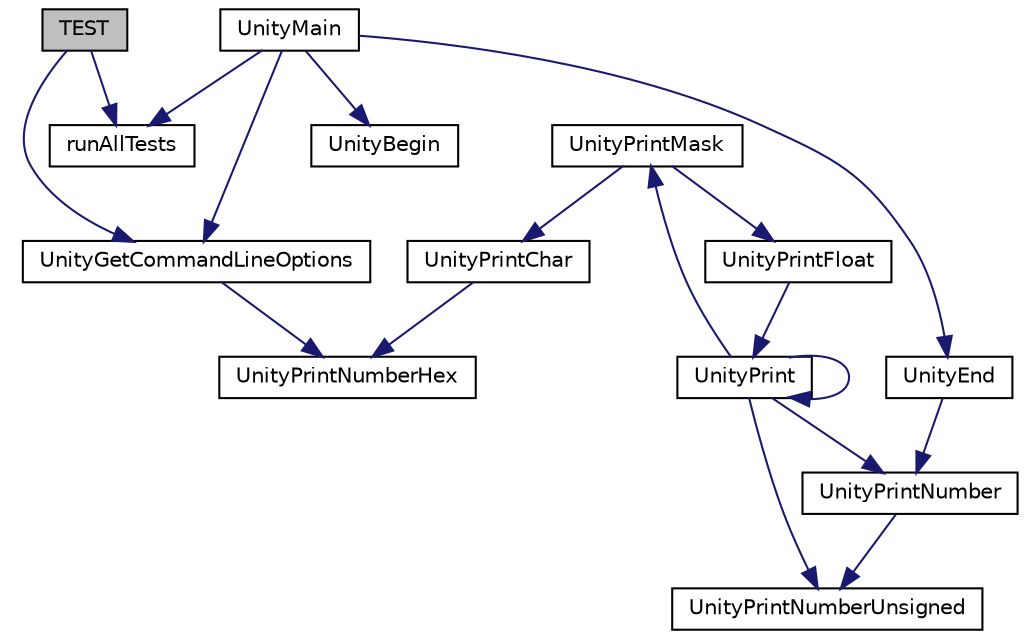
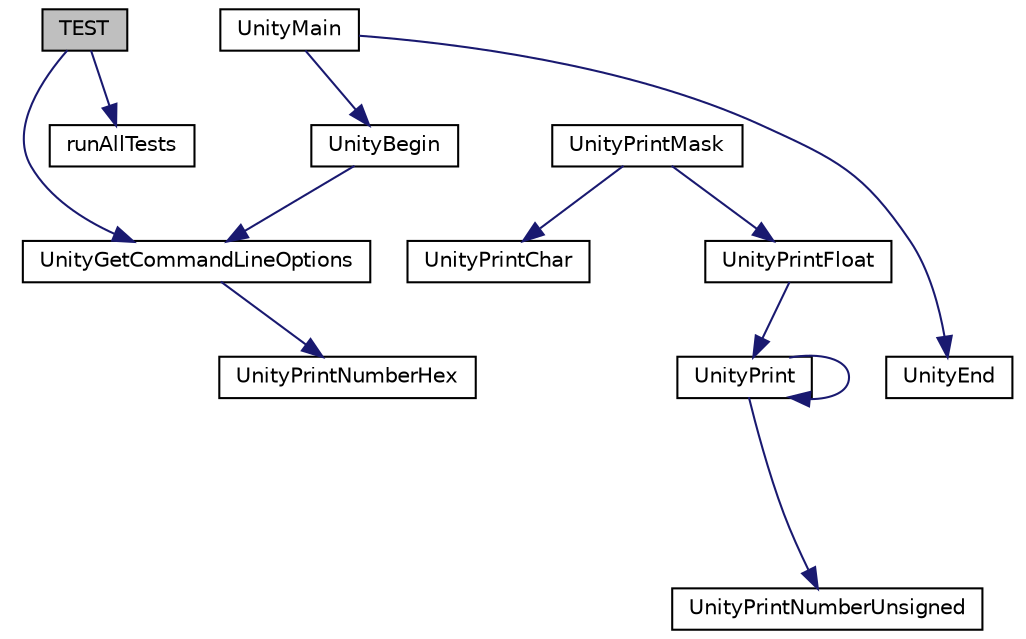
(215, 82) -> none
(247, 136) -> (300, 198)
(684, 276) -> none
(432, 313) -> none
(910, 493) -> none
